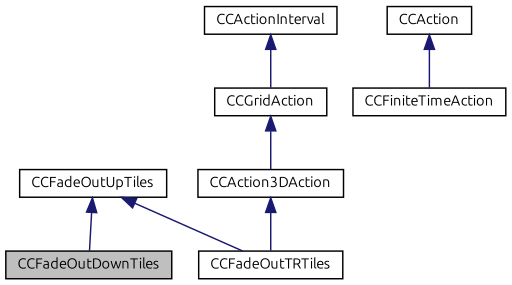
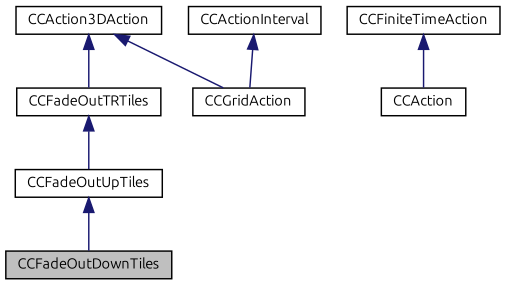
(429, 69) -> (424, 69)
(271, 150) -> (175, 64)
(189, 227) -> (89, 150)
